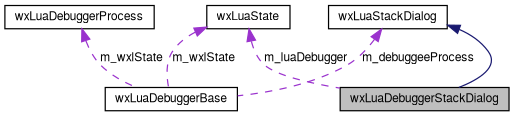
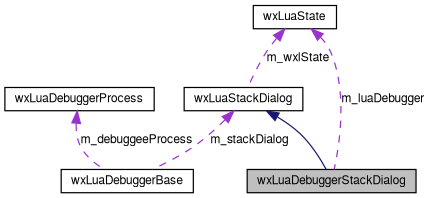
(171, 54) -> (261, 62)
(132, 58) -> (137, 140)
(418, 58) -> (250, 140)
